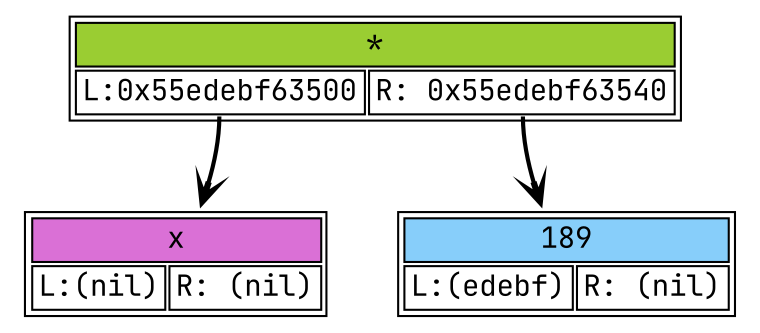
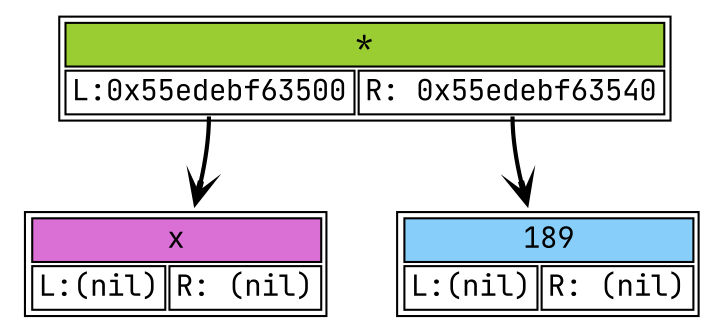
(489, 287) -> (471, 287)
